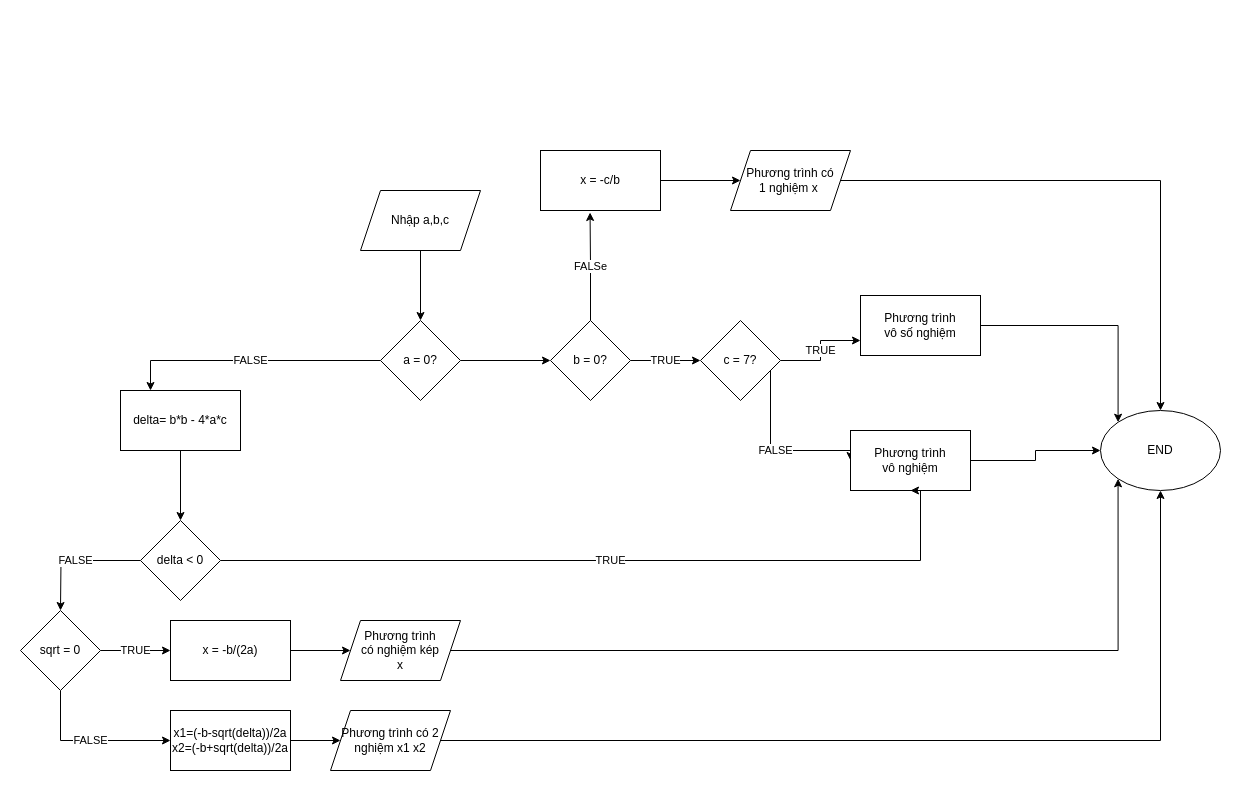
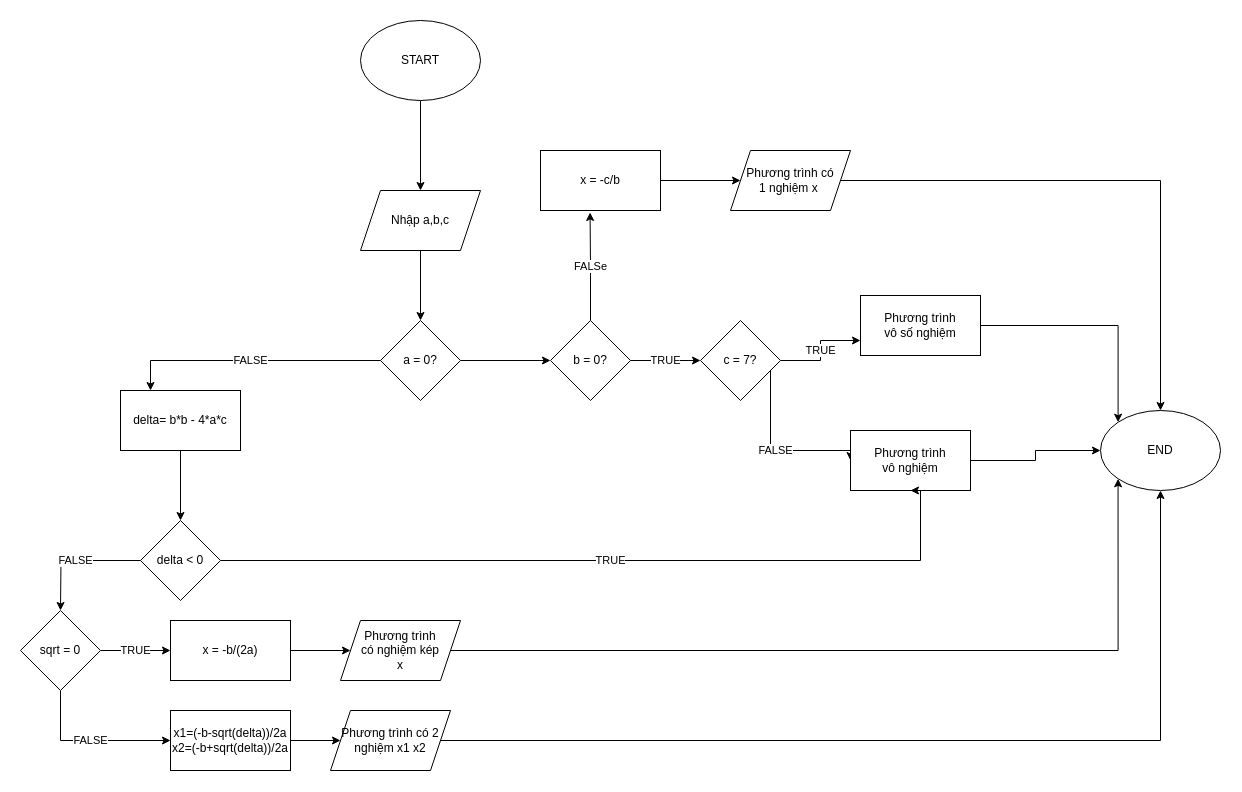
none -> (421, 61)
none -> (421, 142)
